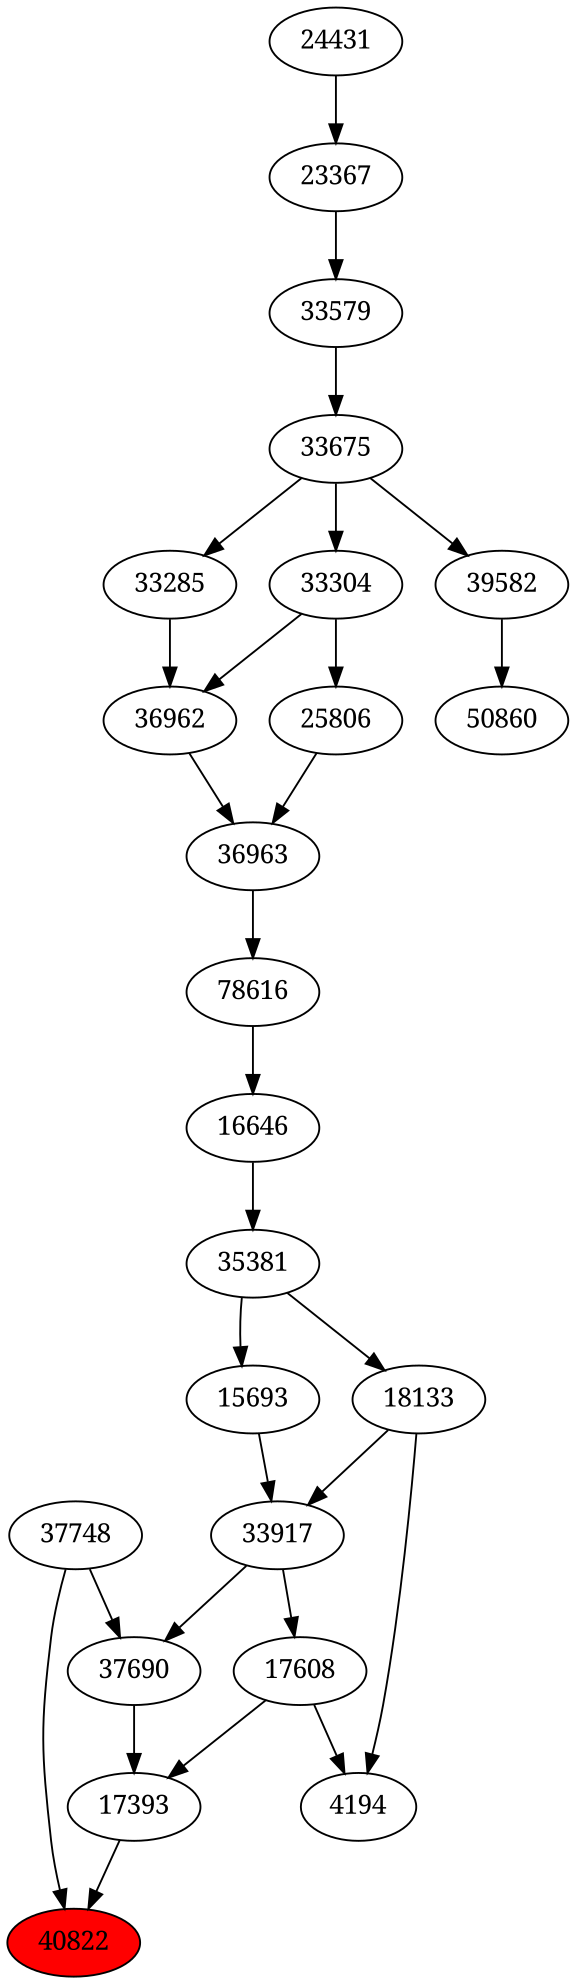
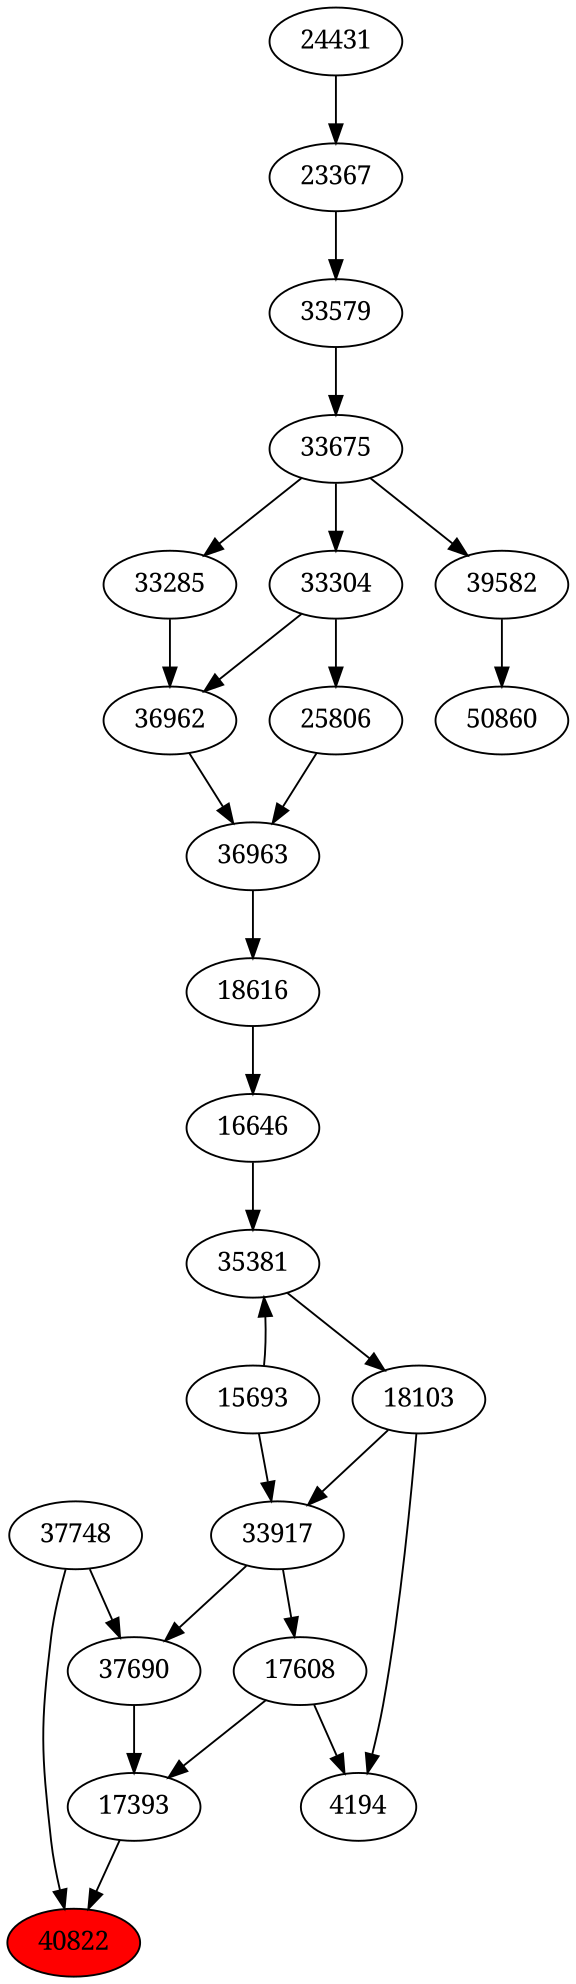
(253, 992) -> (253, 992)
(240, 1322) -> (266, 1341)
(419, 1399) -> (419, 1399)
